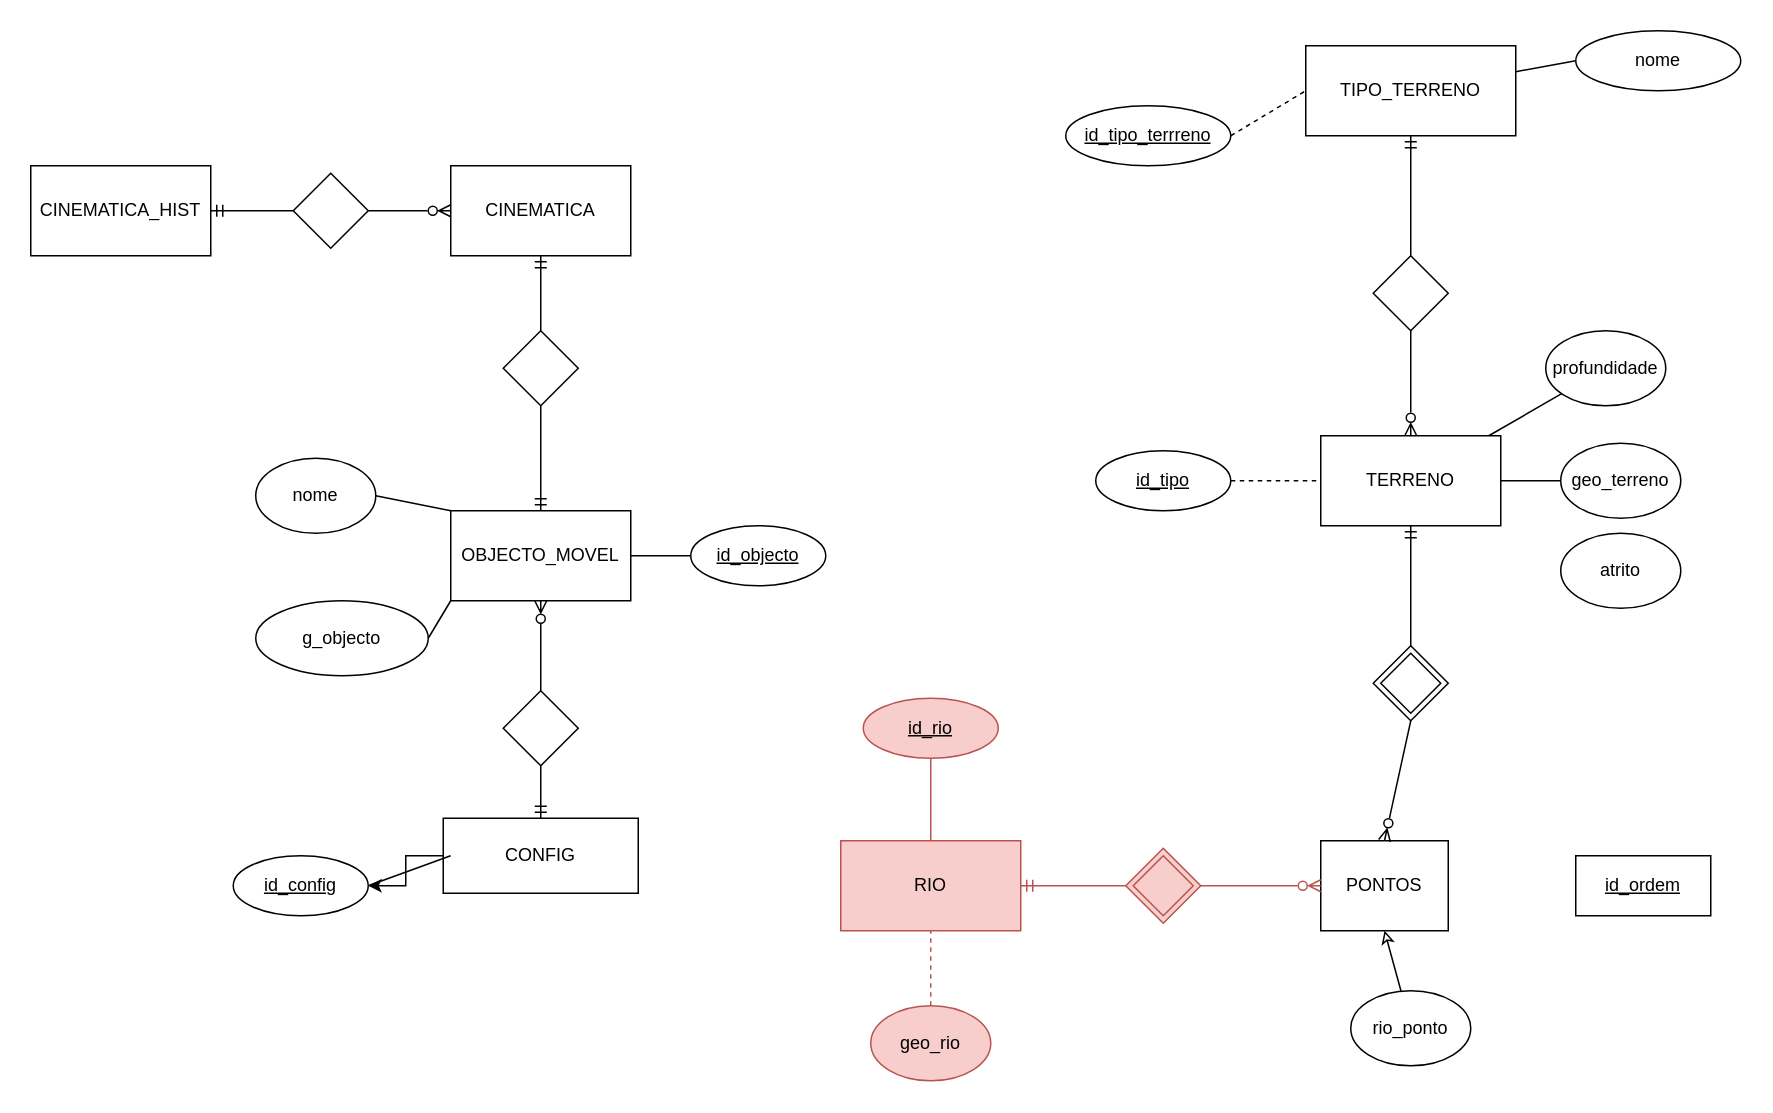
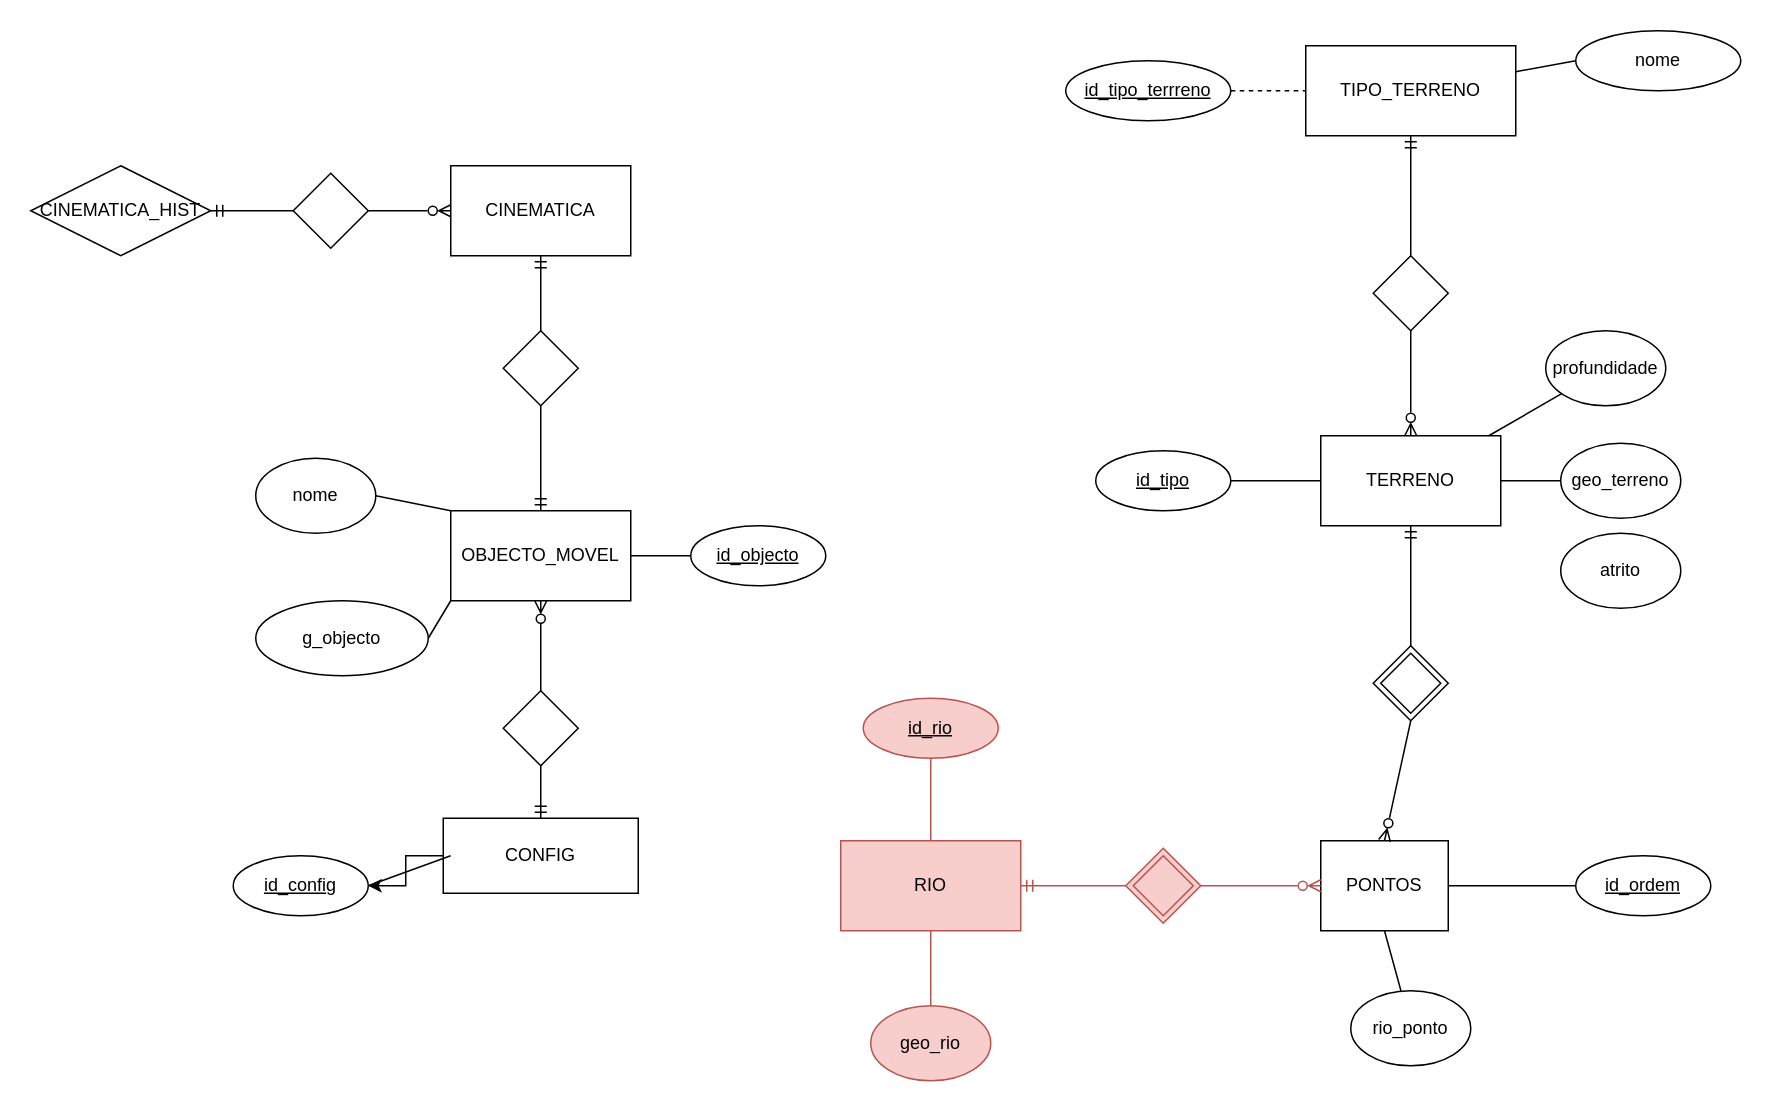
(1148, 136) -> (1148, 91)
(121, 211) -> (121, 211)
(1277, 481) -> (1277, 481)
none -> (1511, 886)
(1643, 886) -> (1643, 886)
(1387, 941) -> (1386, 937)
(931, 968) -> (931, 968)
